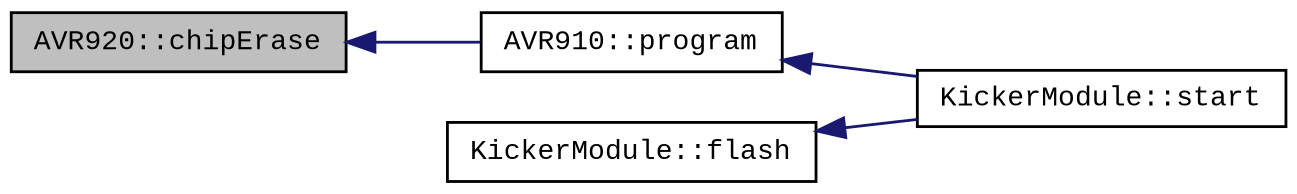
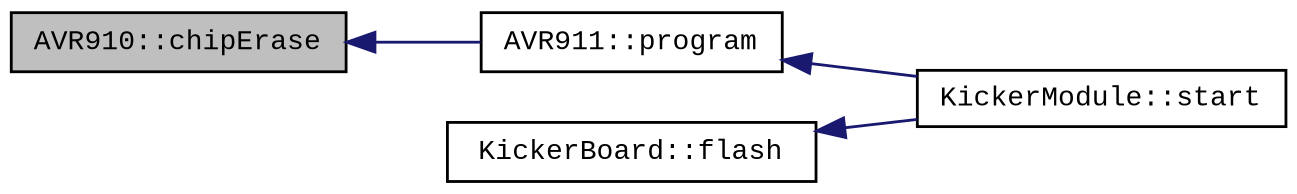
(179, 42) -> (179, 42)
(632, 42) -> (632, 42)
(632, 152) -> (632, 152)
